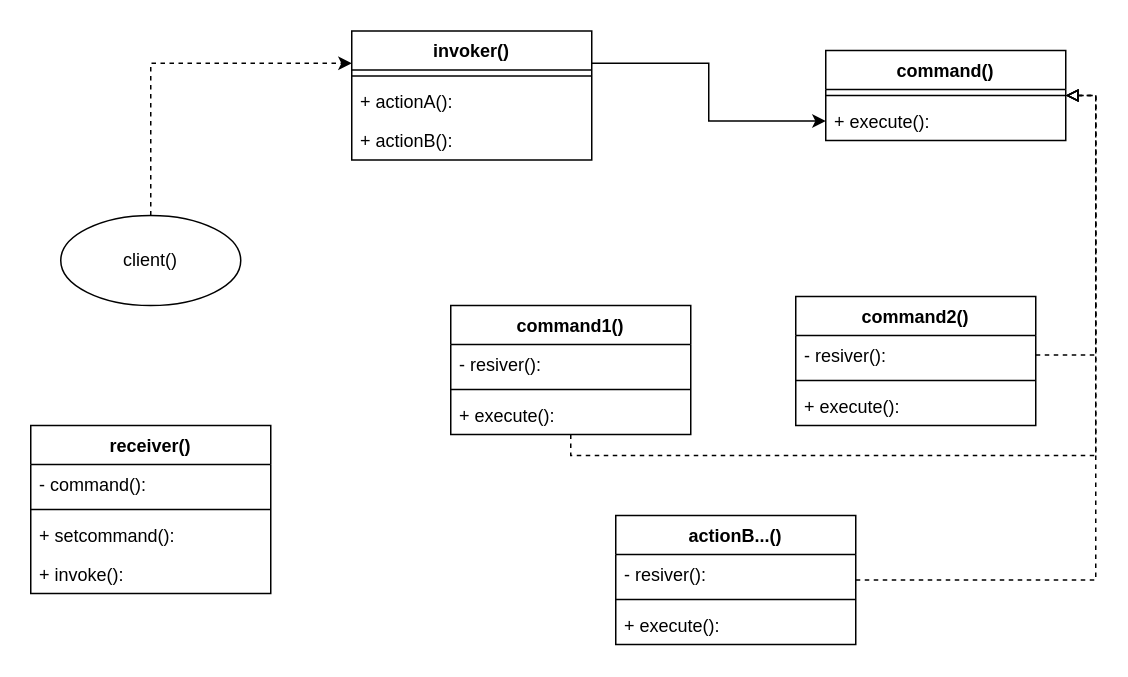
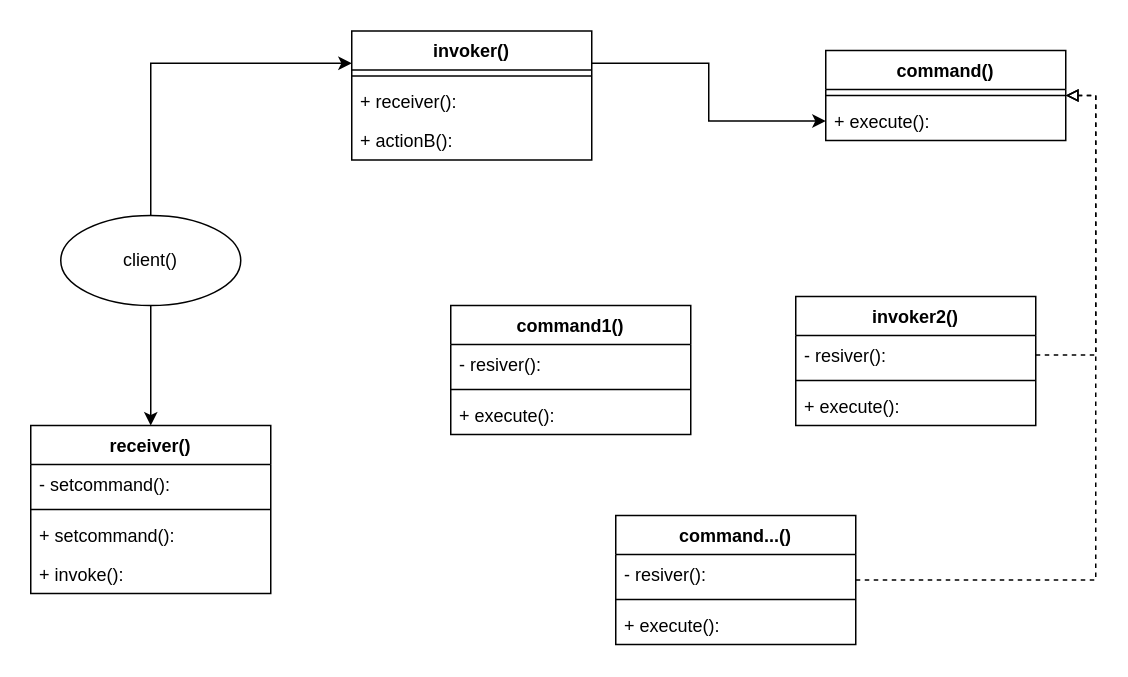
(170, 63) -> (170, 63)
(414, 103) -> (419, 103)
(916, 318) -> (916, 318)
none -> (151, 360)
(822, 455) -> none
(96, 486) -> (111, 486)
(736, 537) -> (736, 537)
